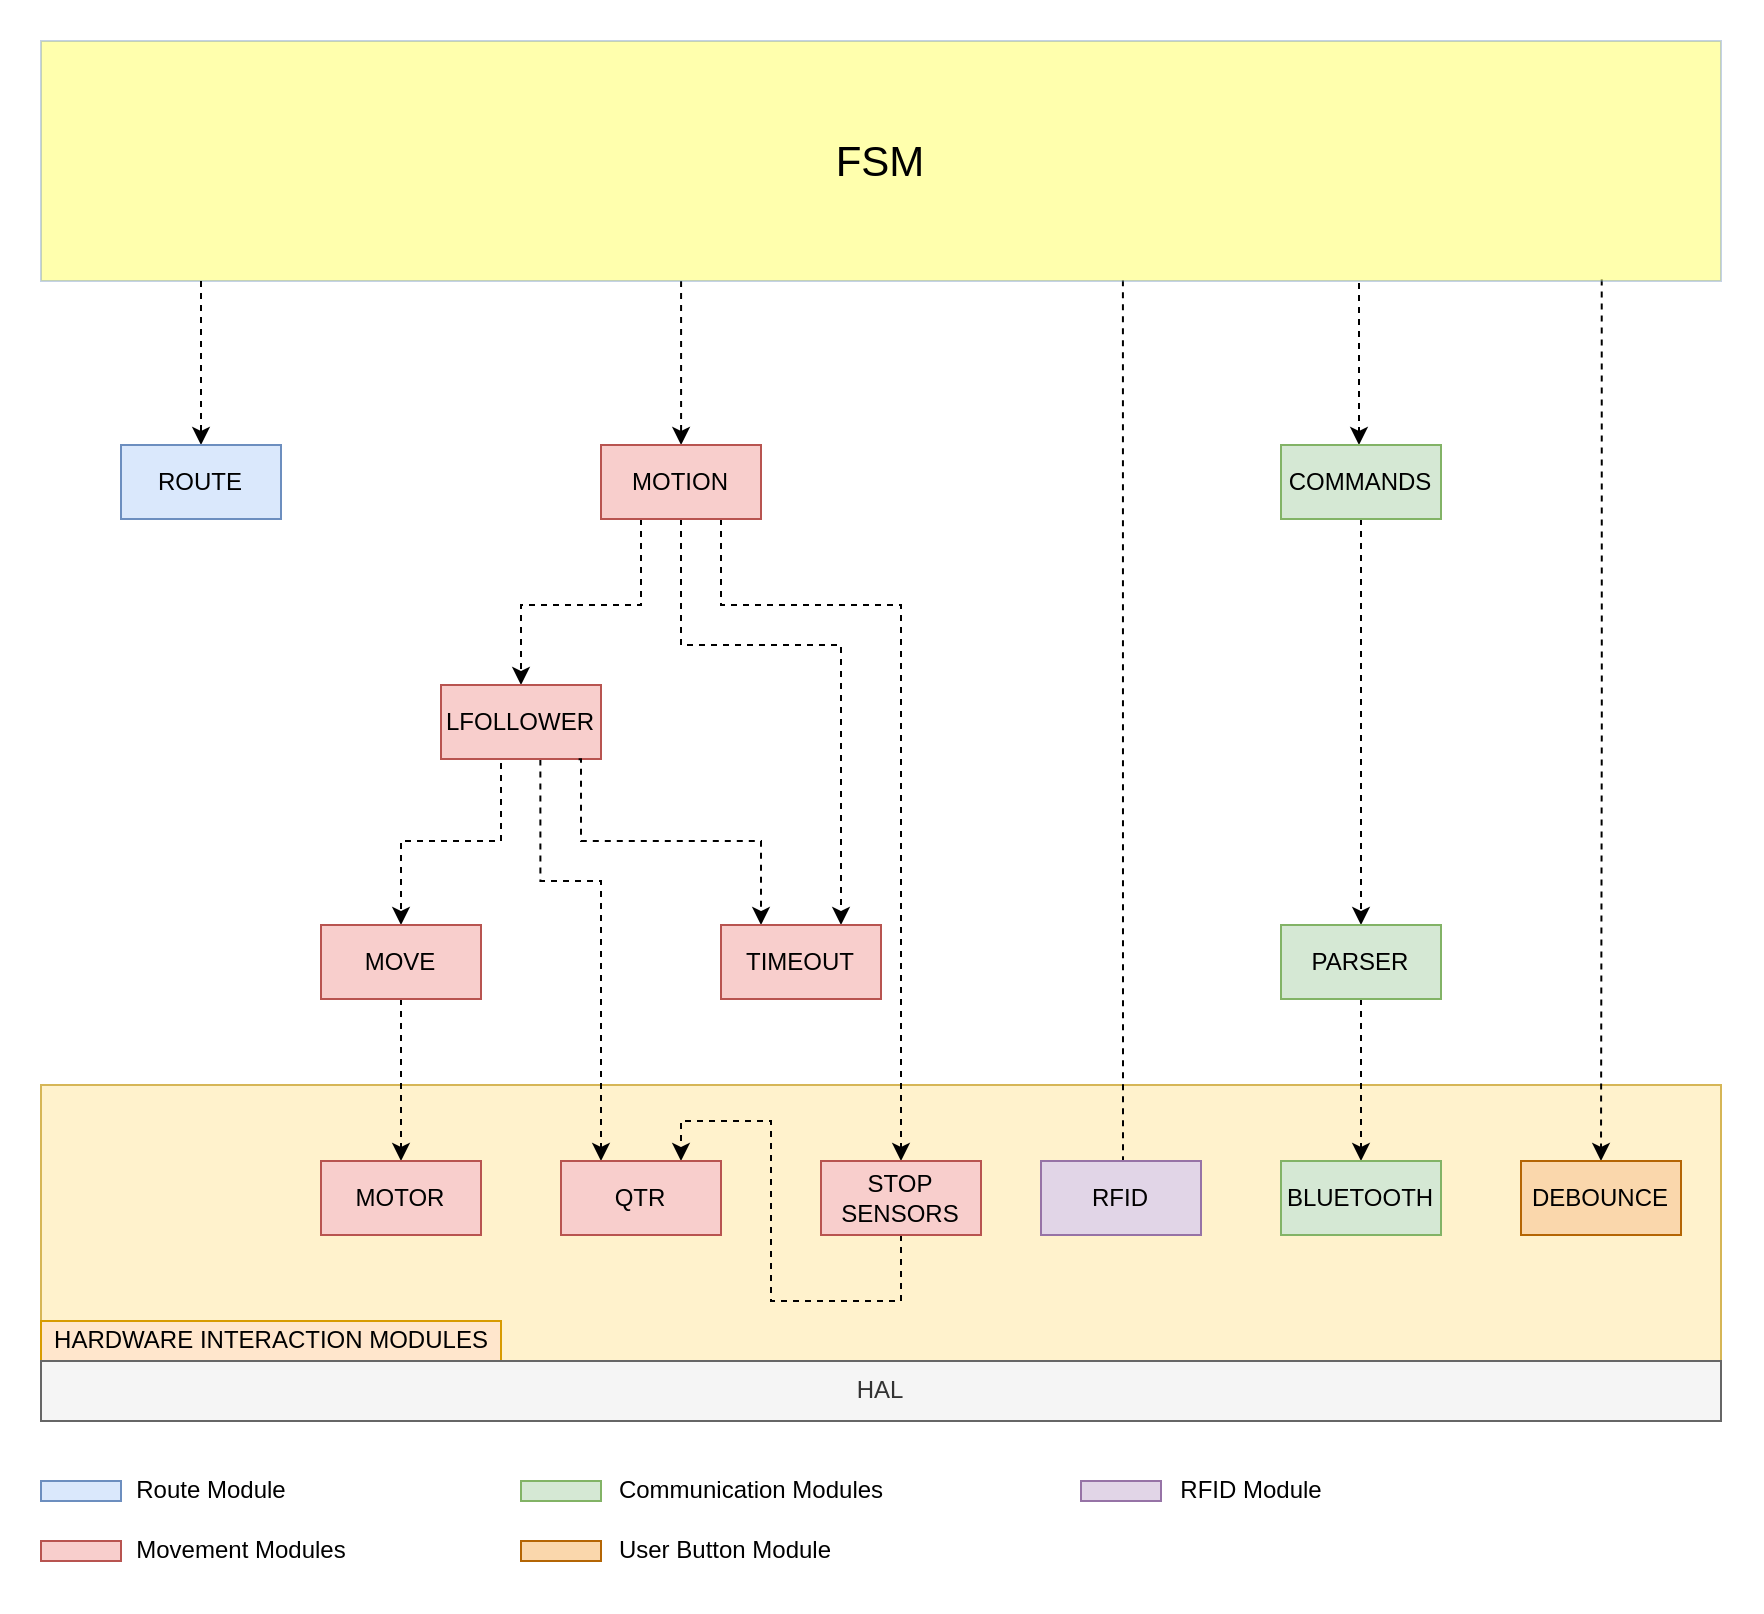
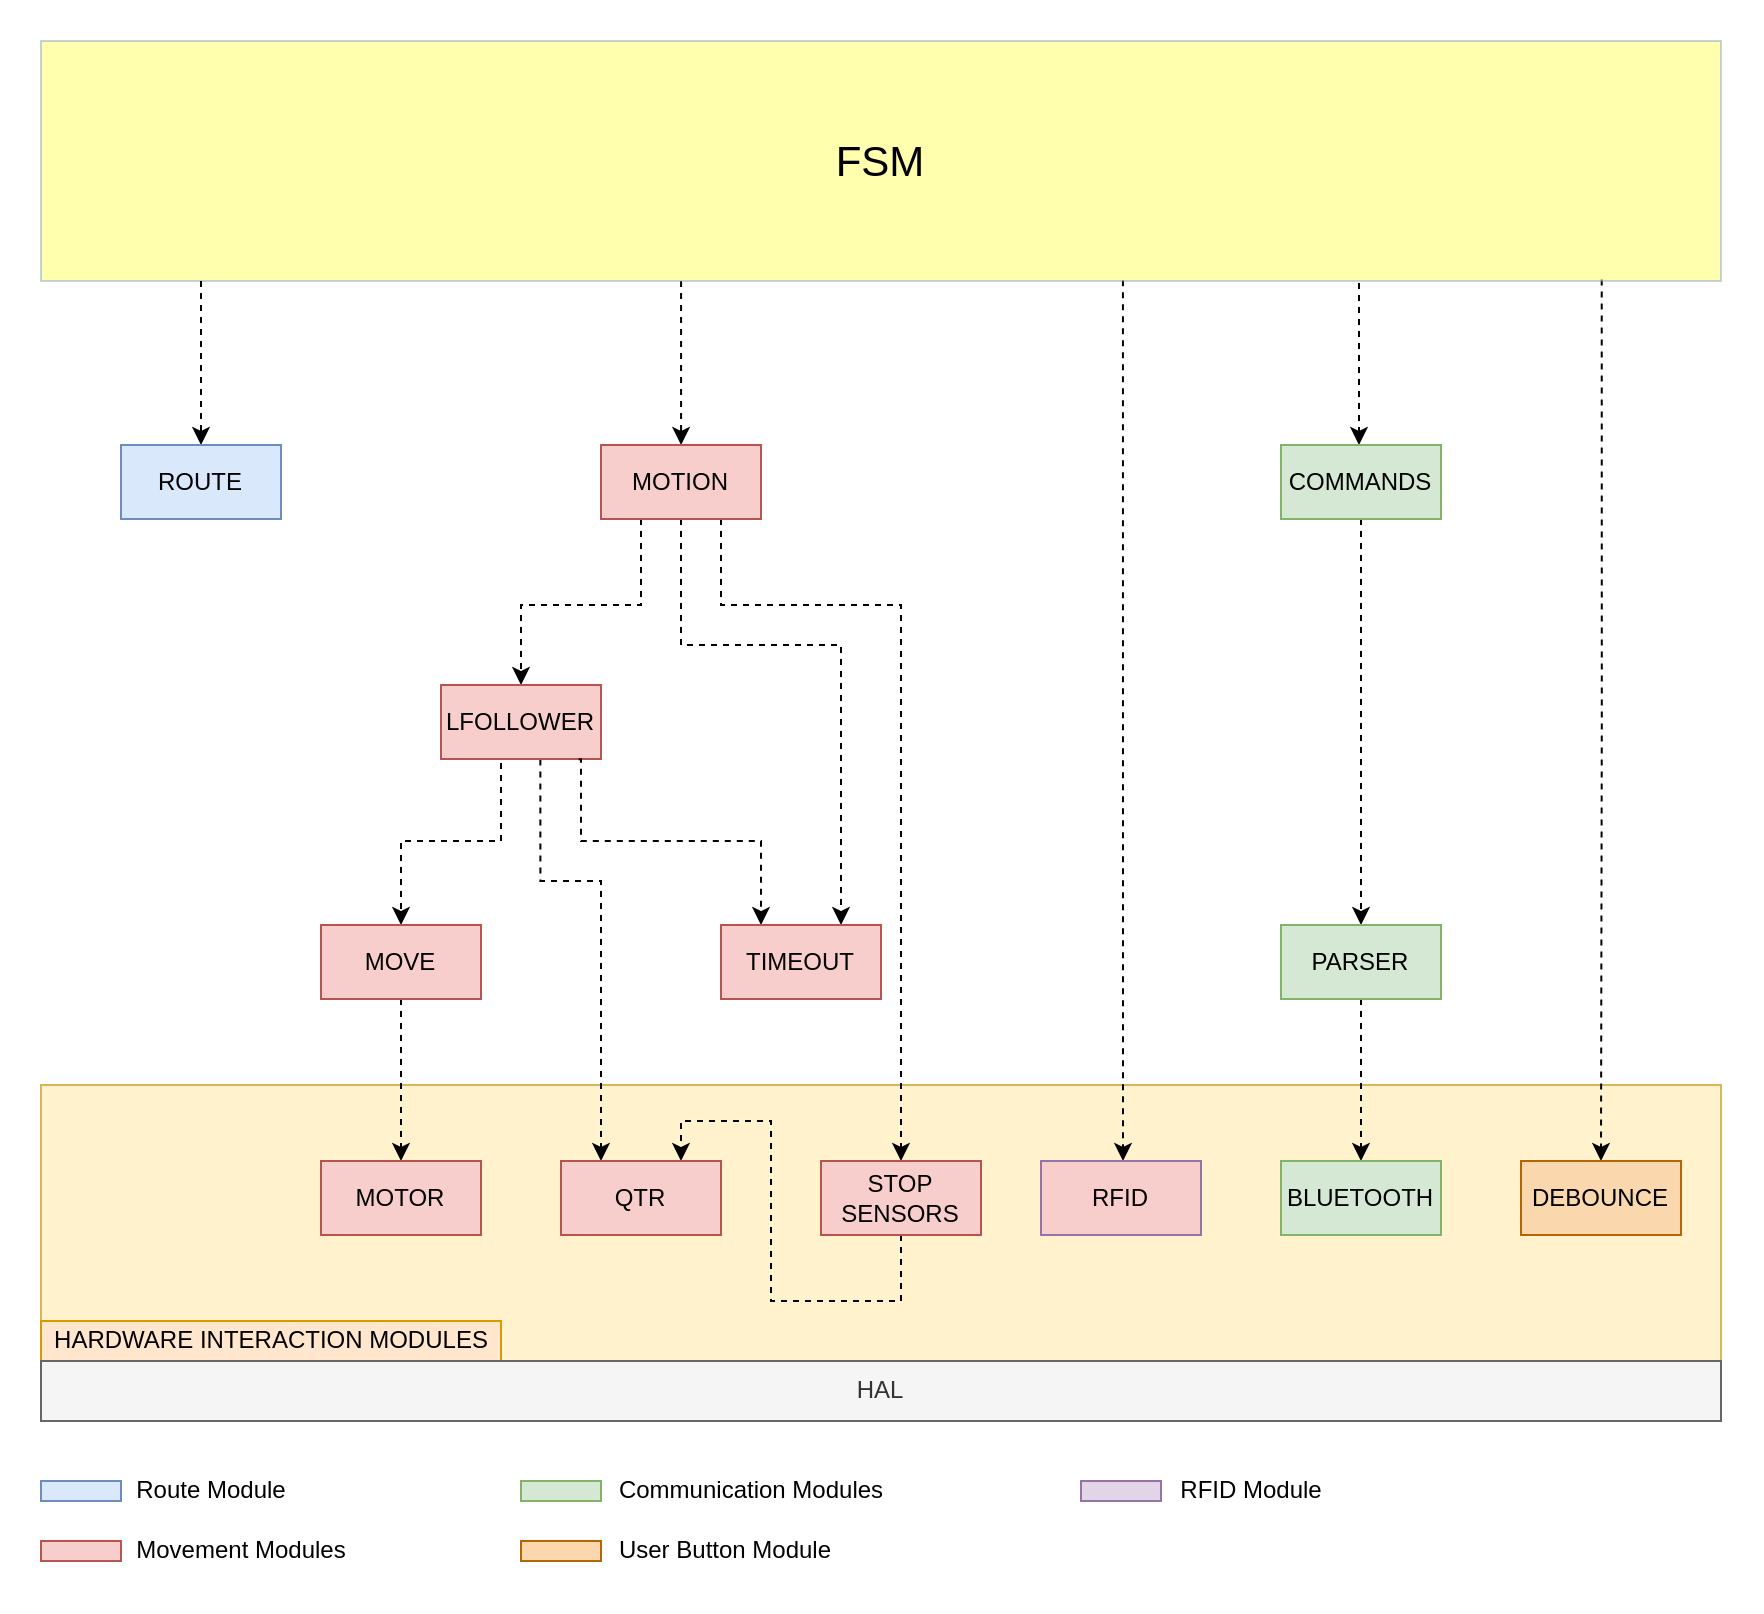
(1123, 1151) -> (1123, 1146)
(1121, 1198) -> (1121, 1198)
